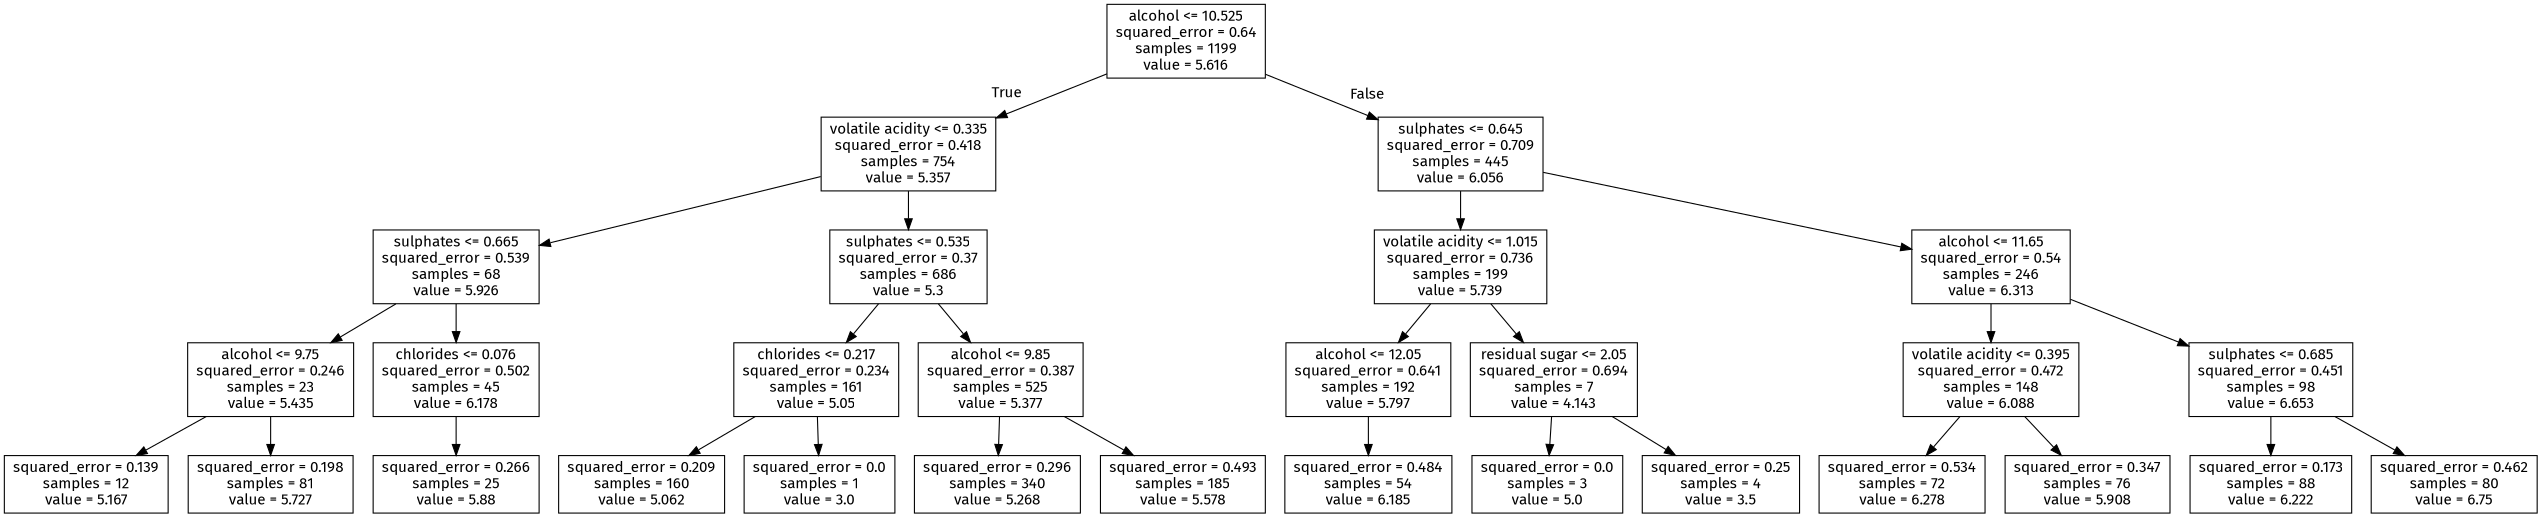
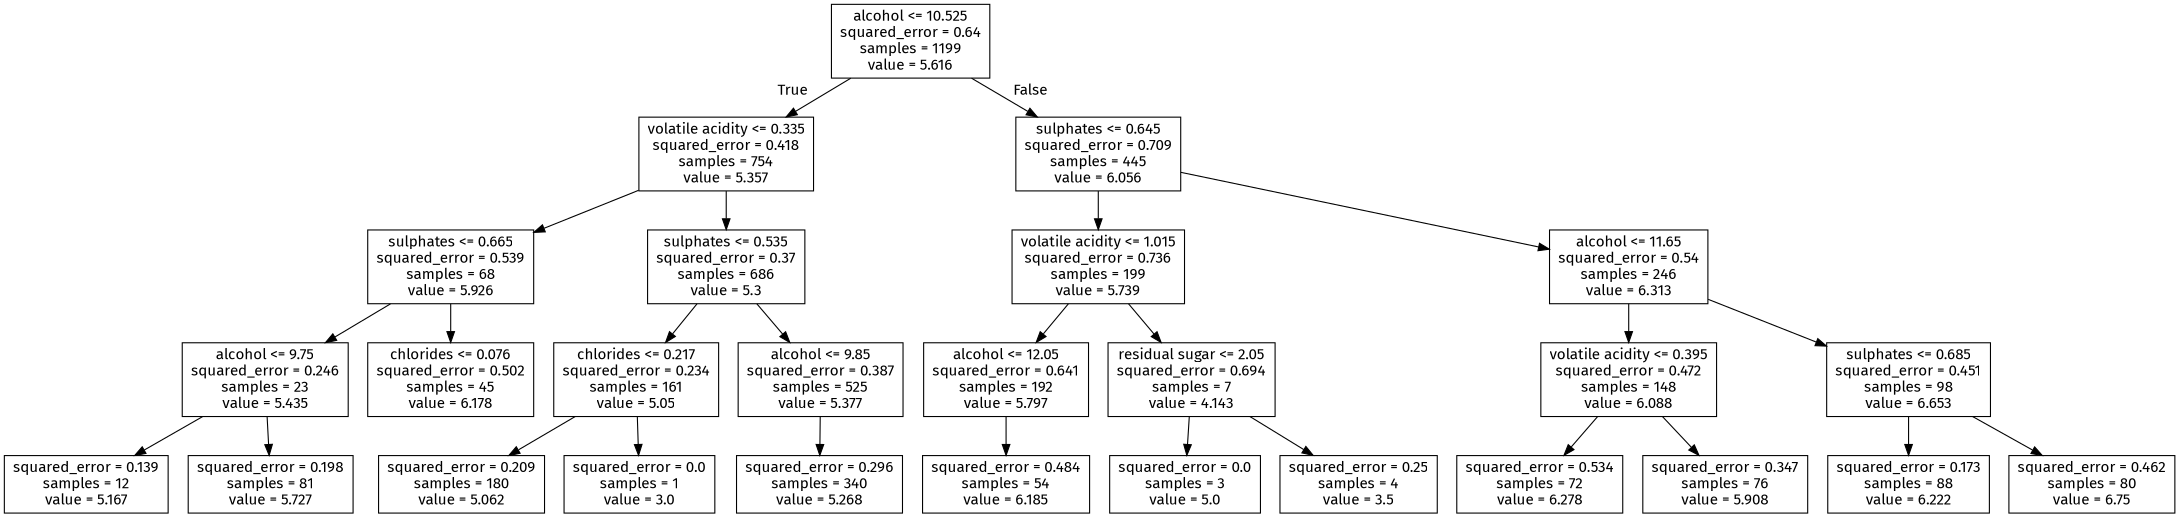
(456, 484) -> none
(642, 484) -> (462, 484)
(1183, 484) -> none
